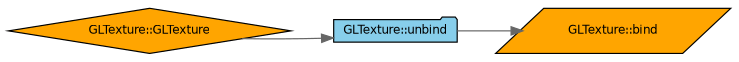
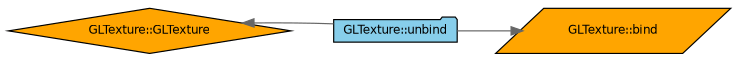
(282, 39) -> (294, 23)
